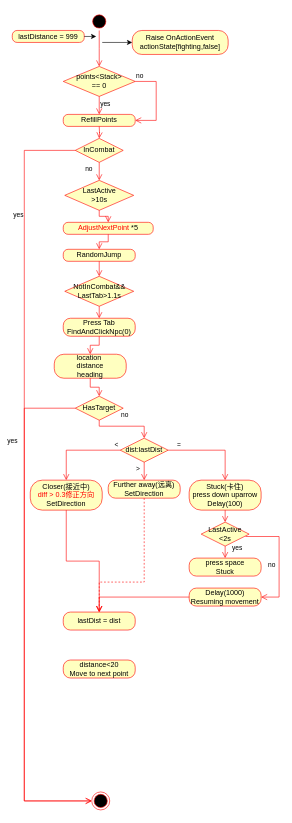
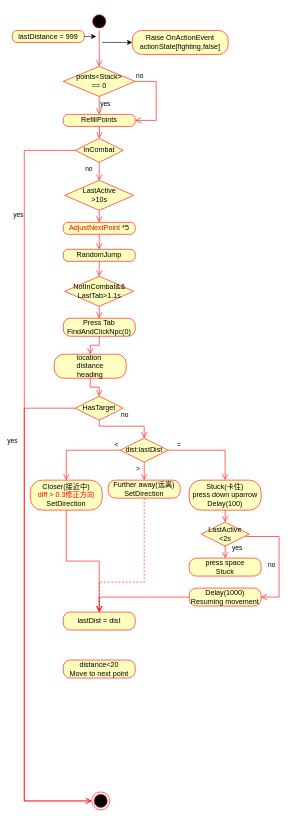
(108, 228) -> (99, 228)
